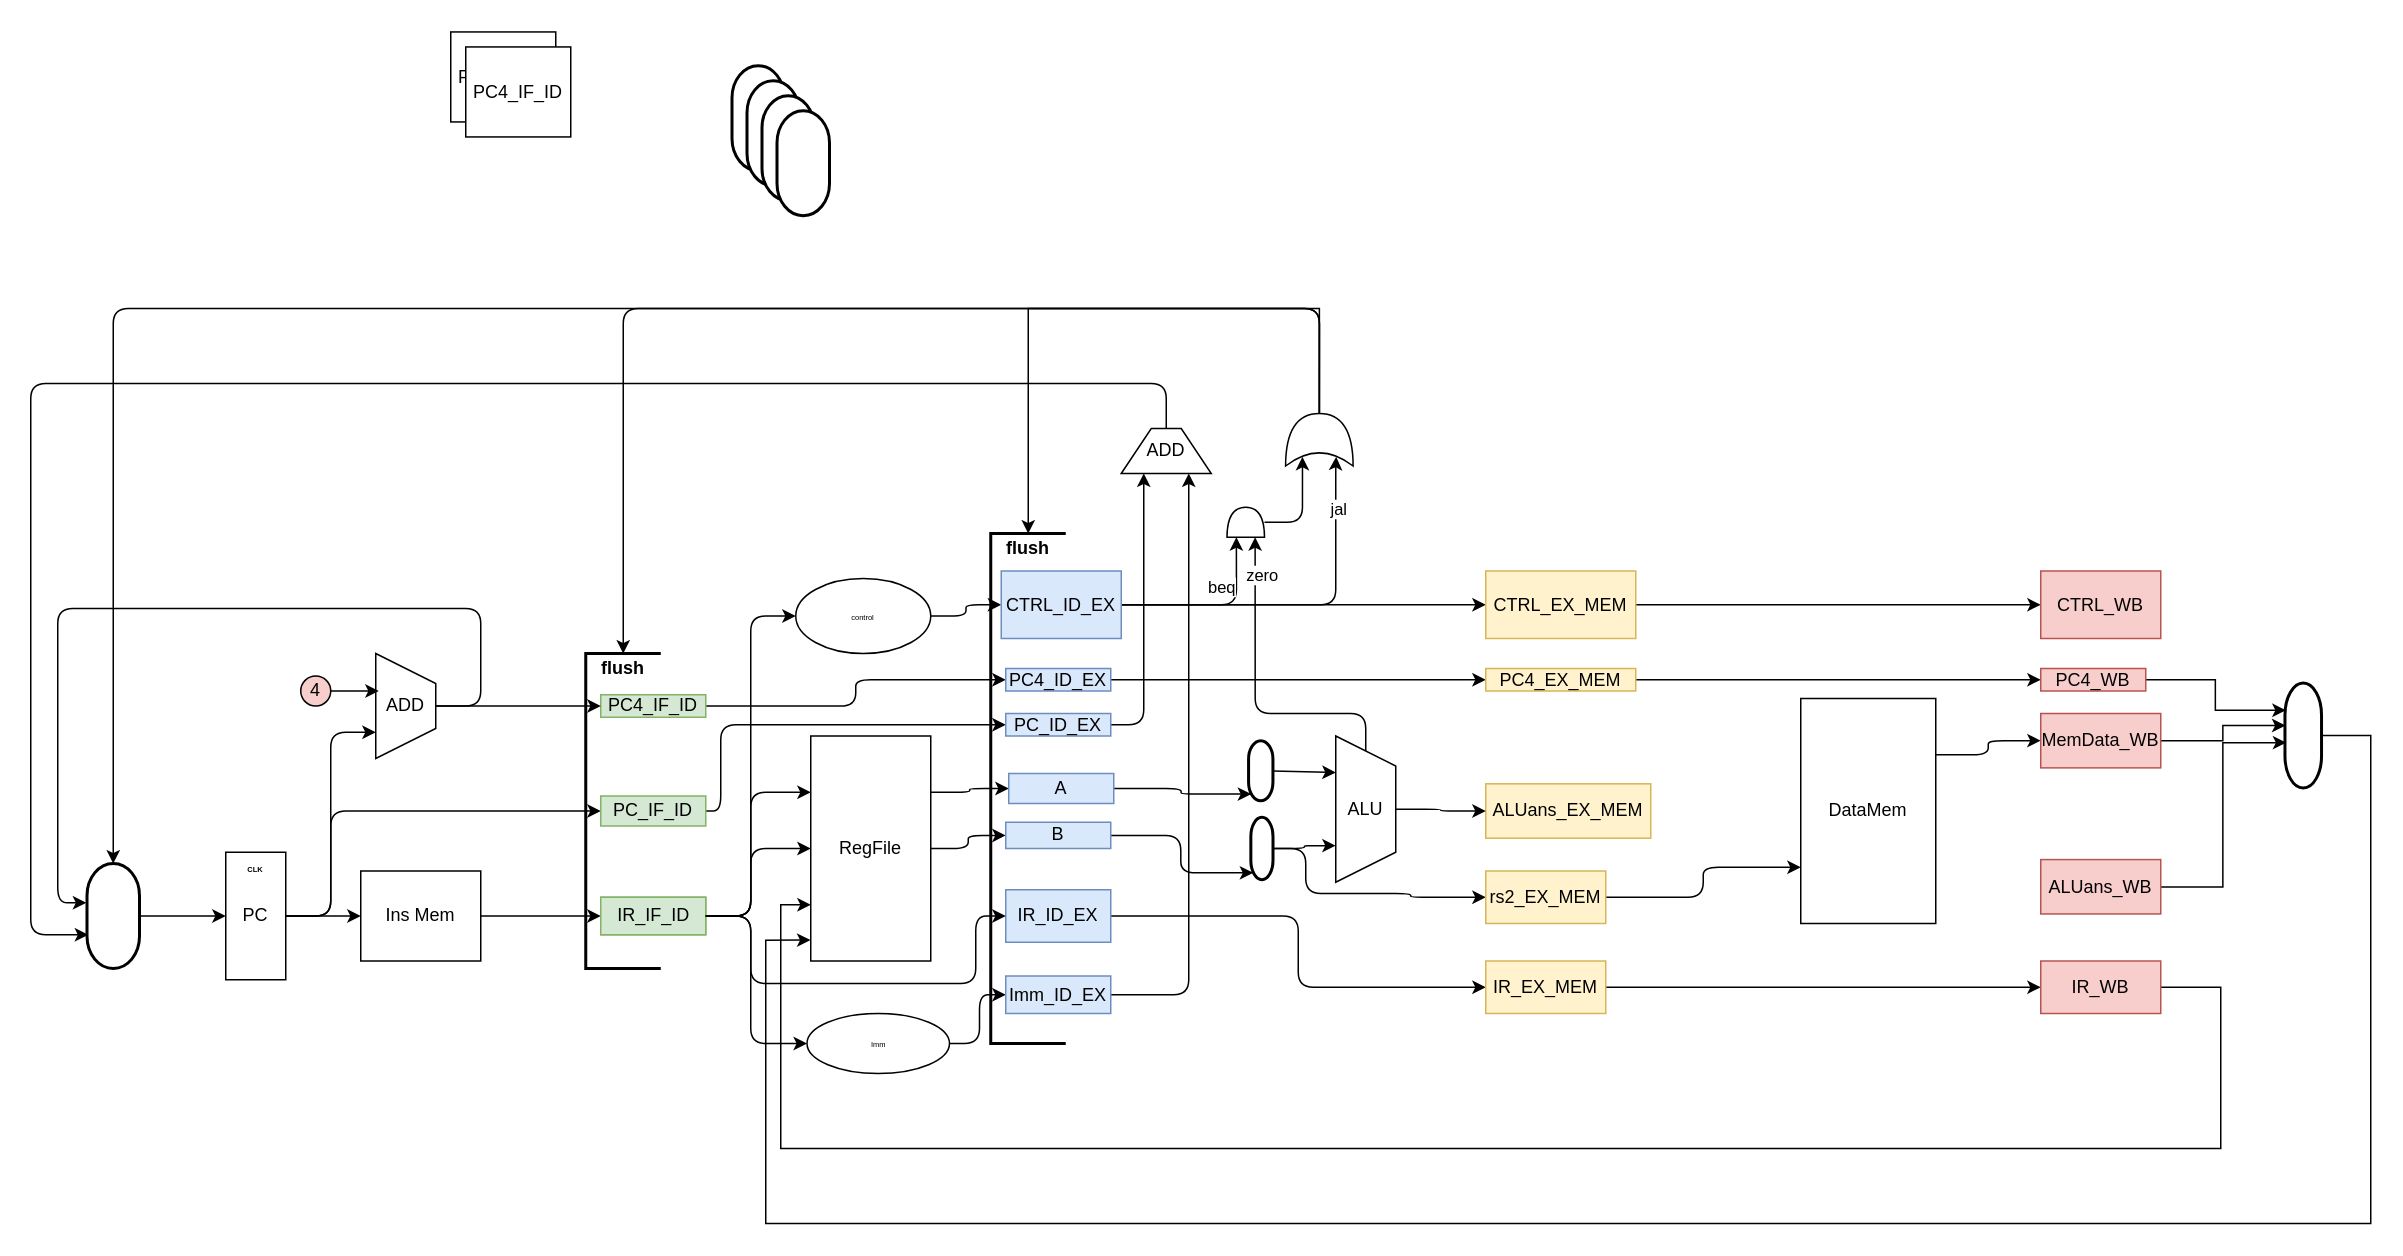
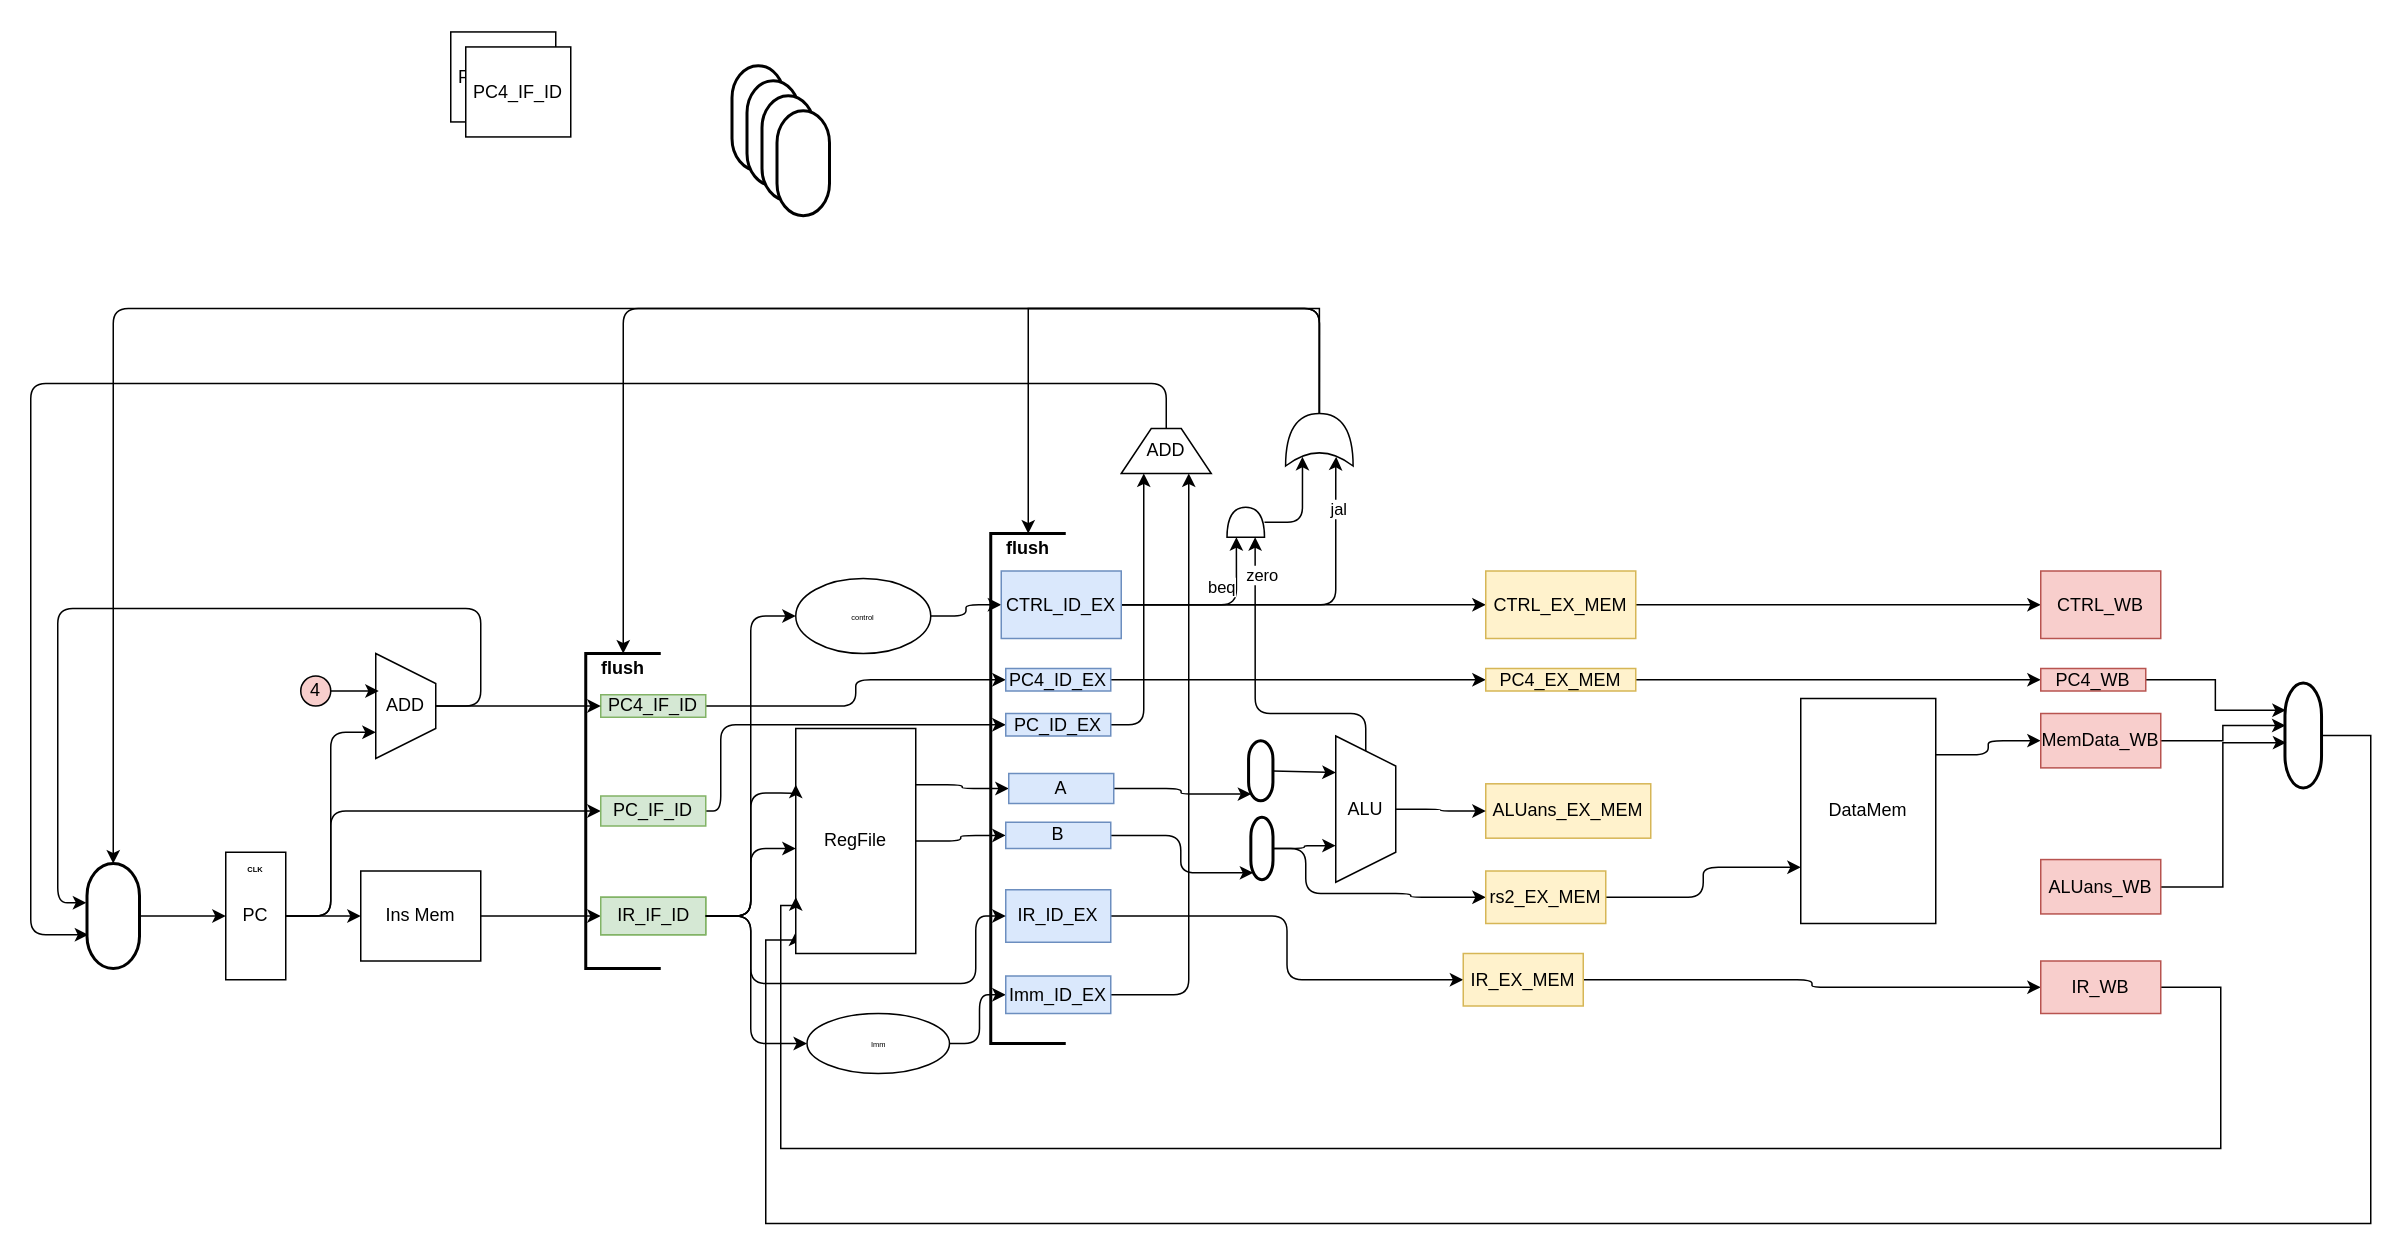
(871, 848) -> (856, 841)
(1546, 987) -> (1523, 980)
